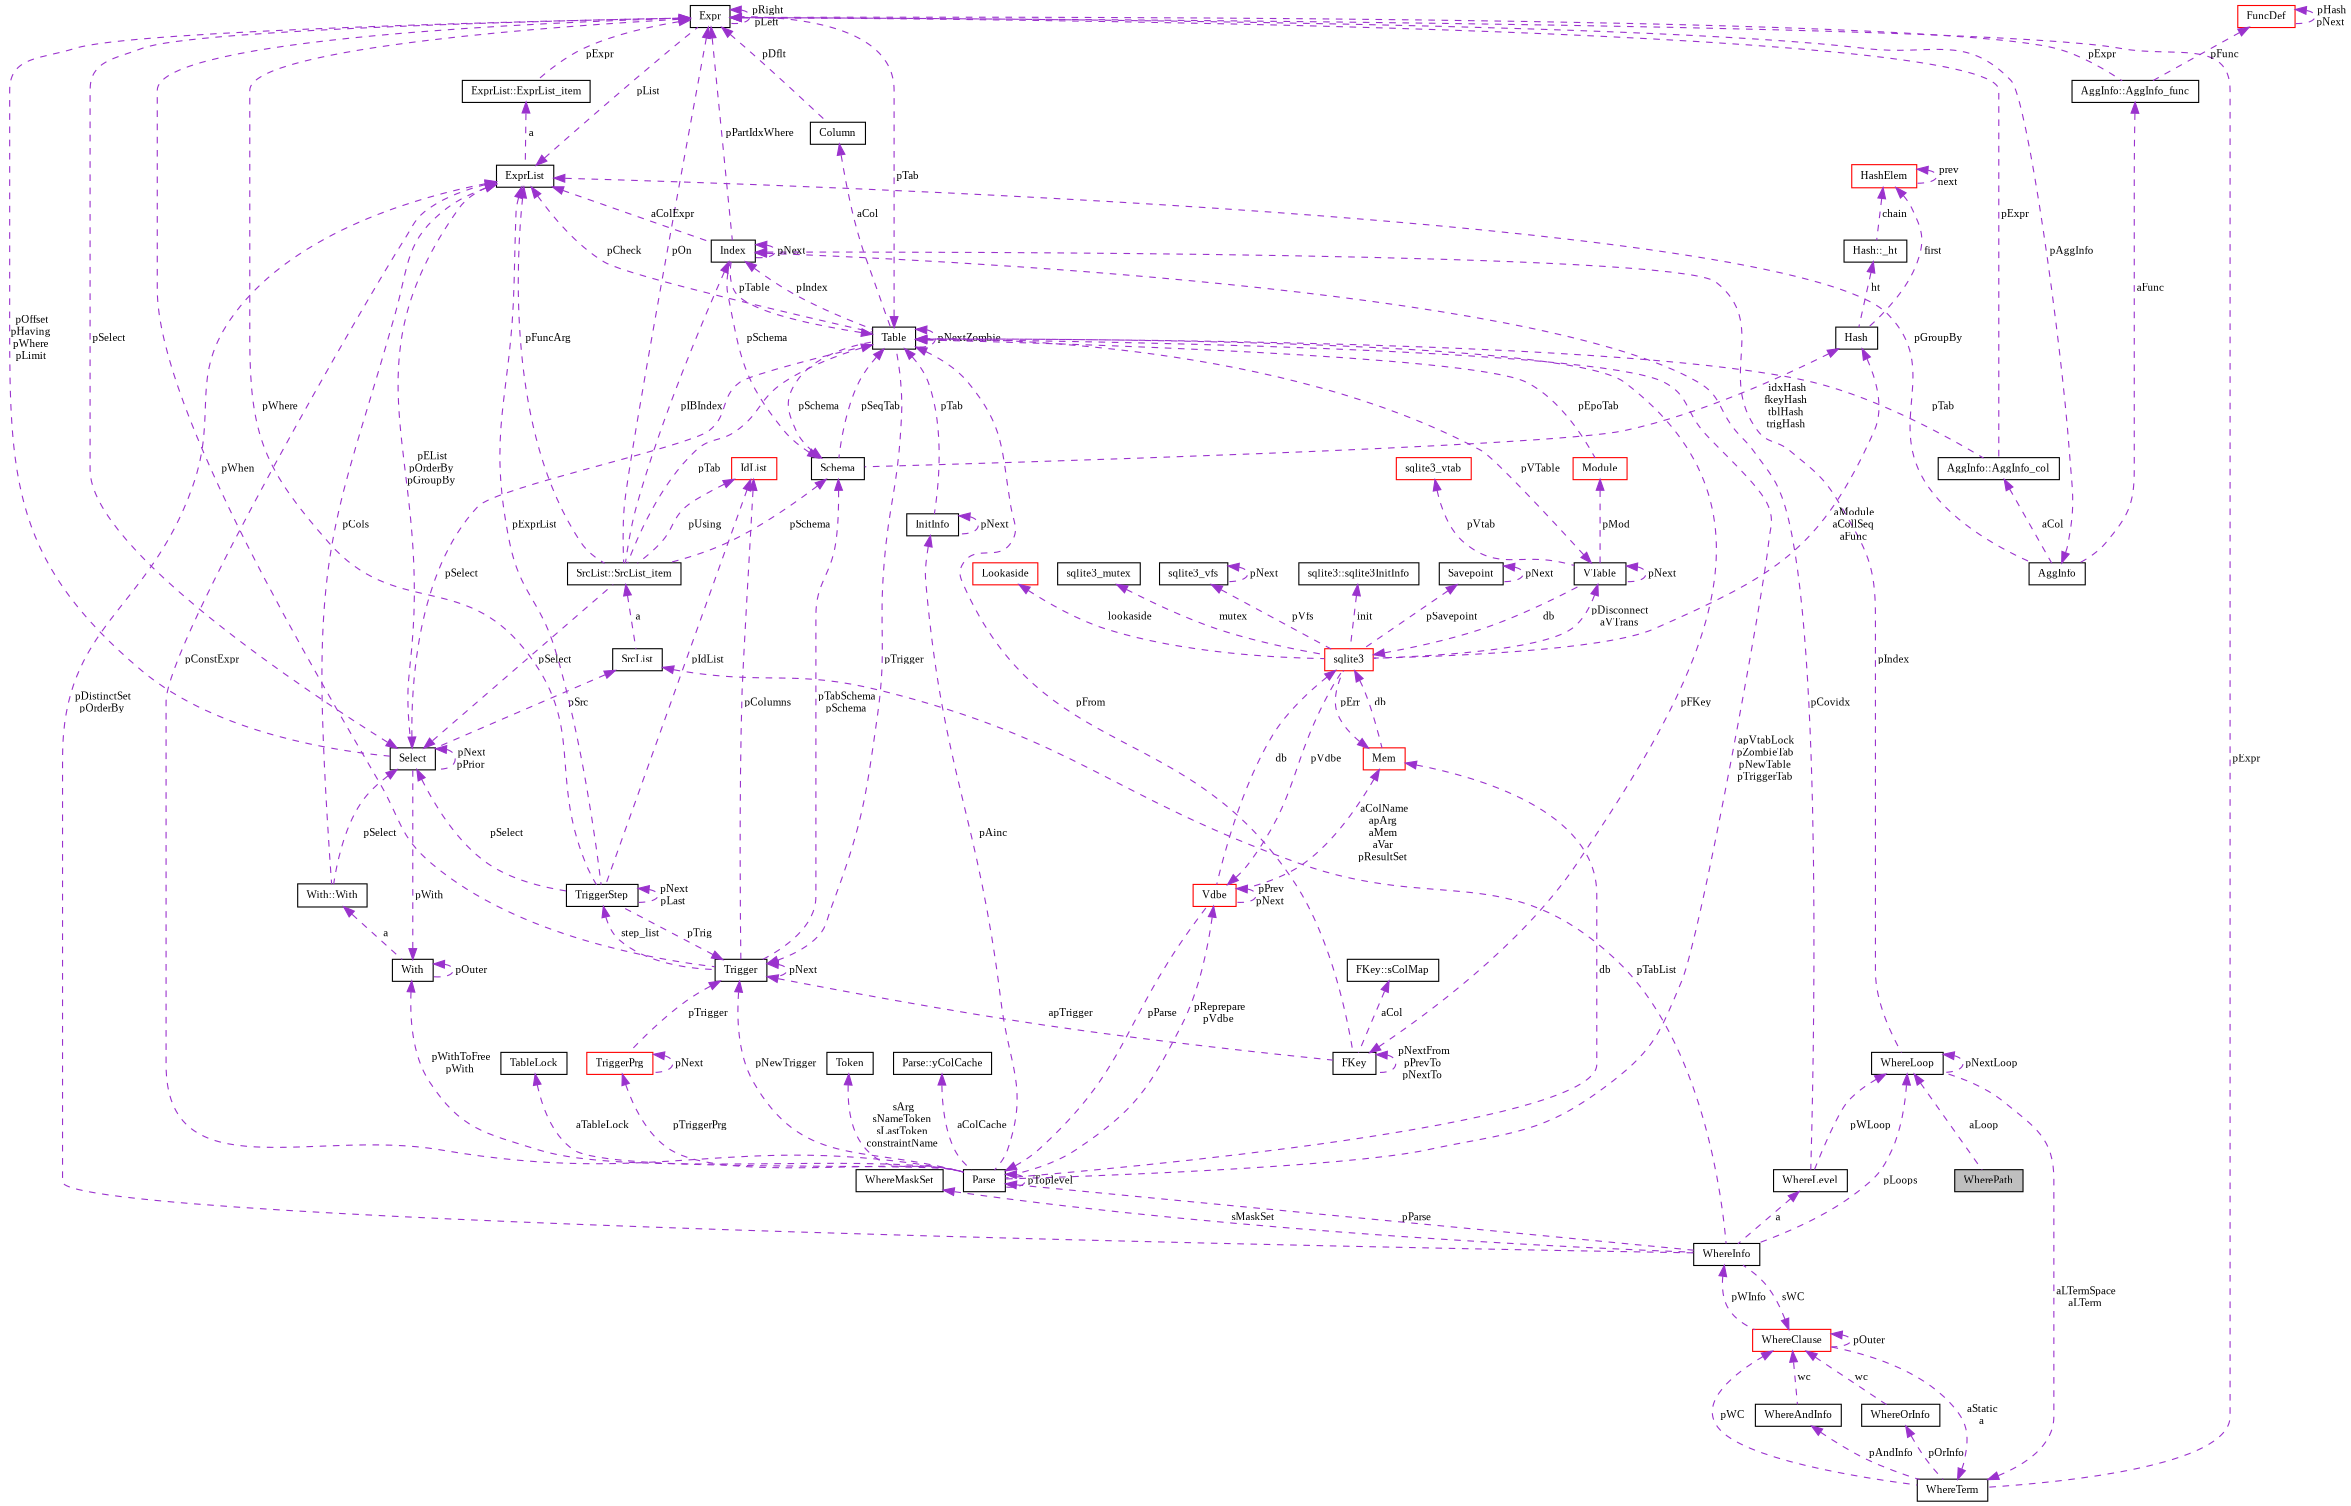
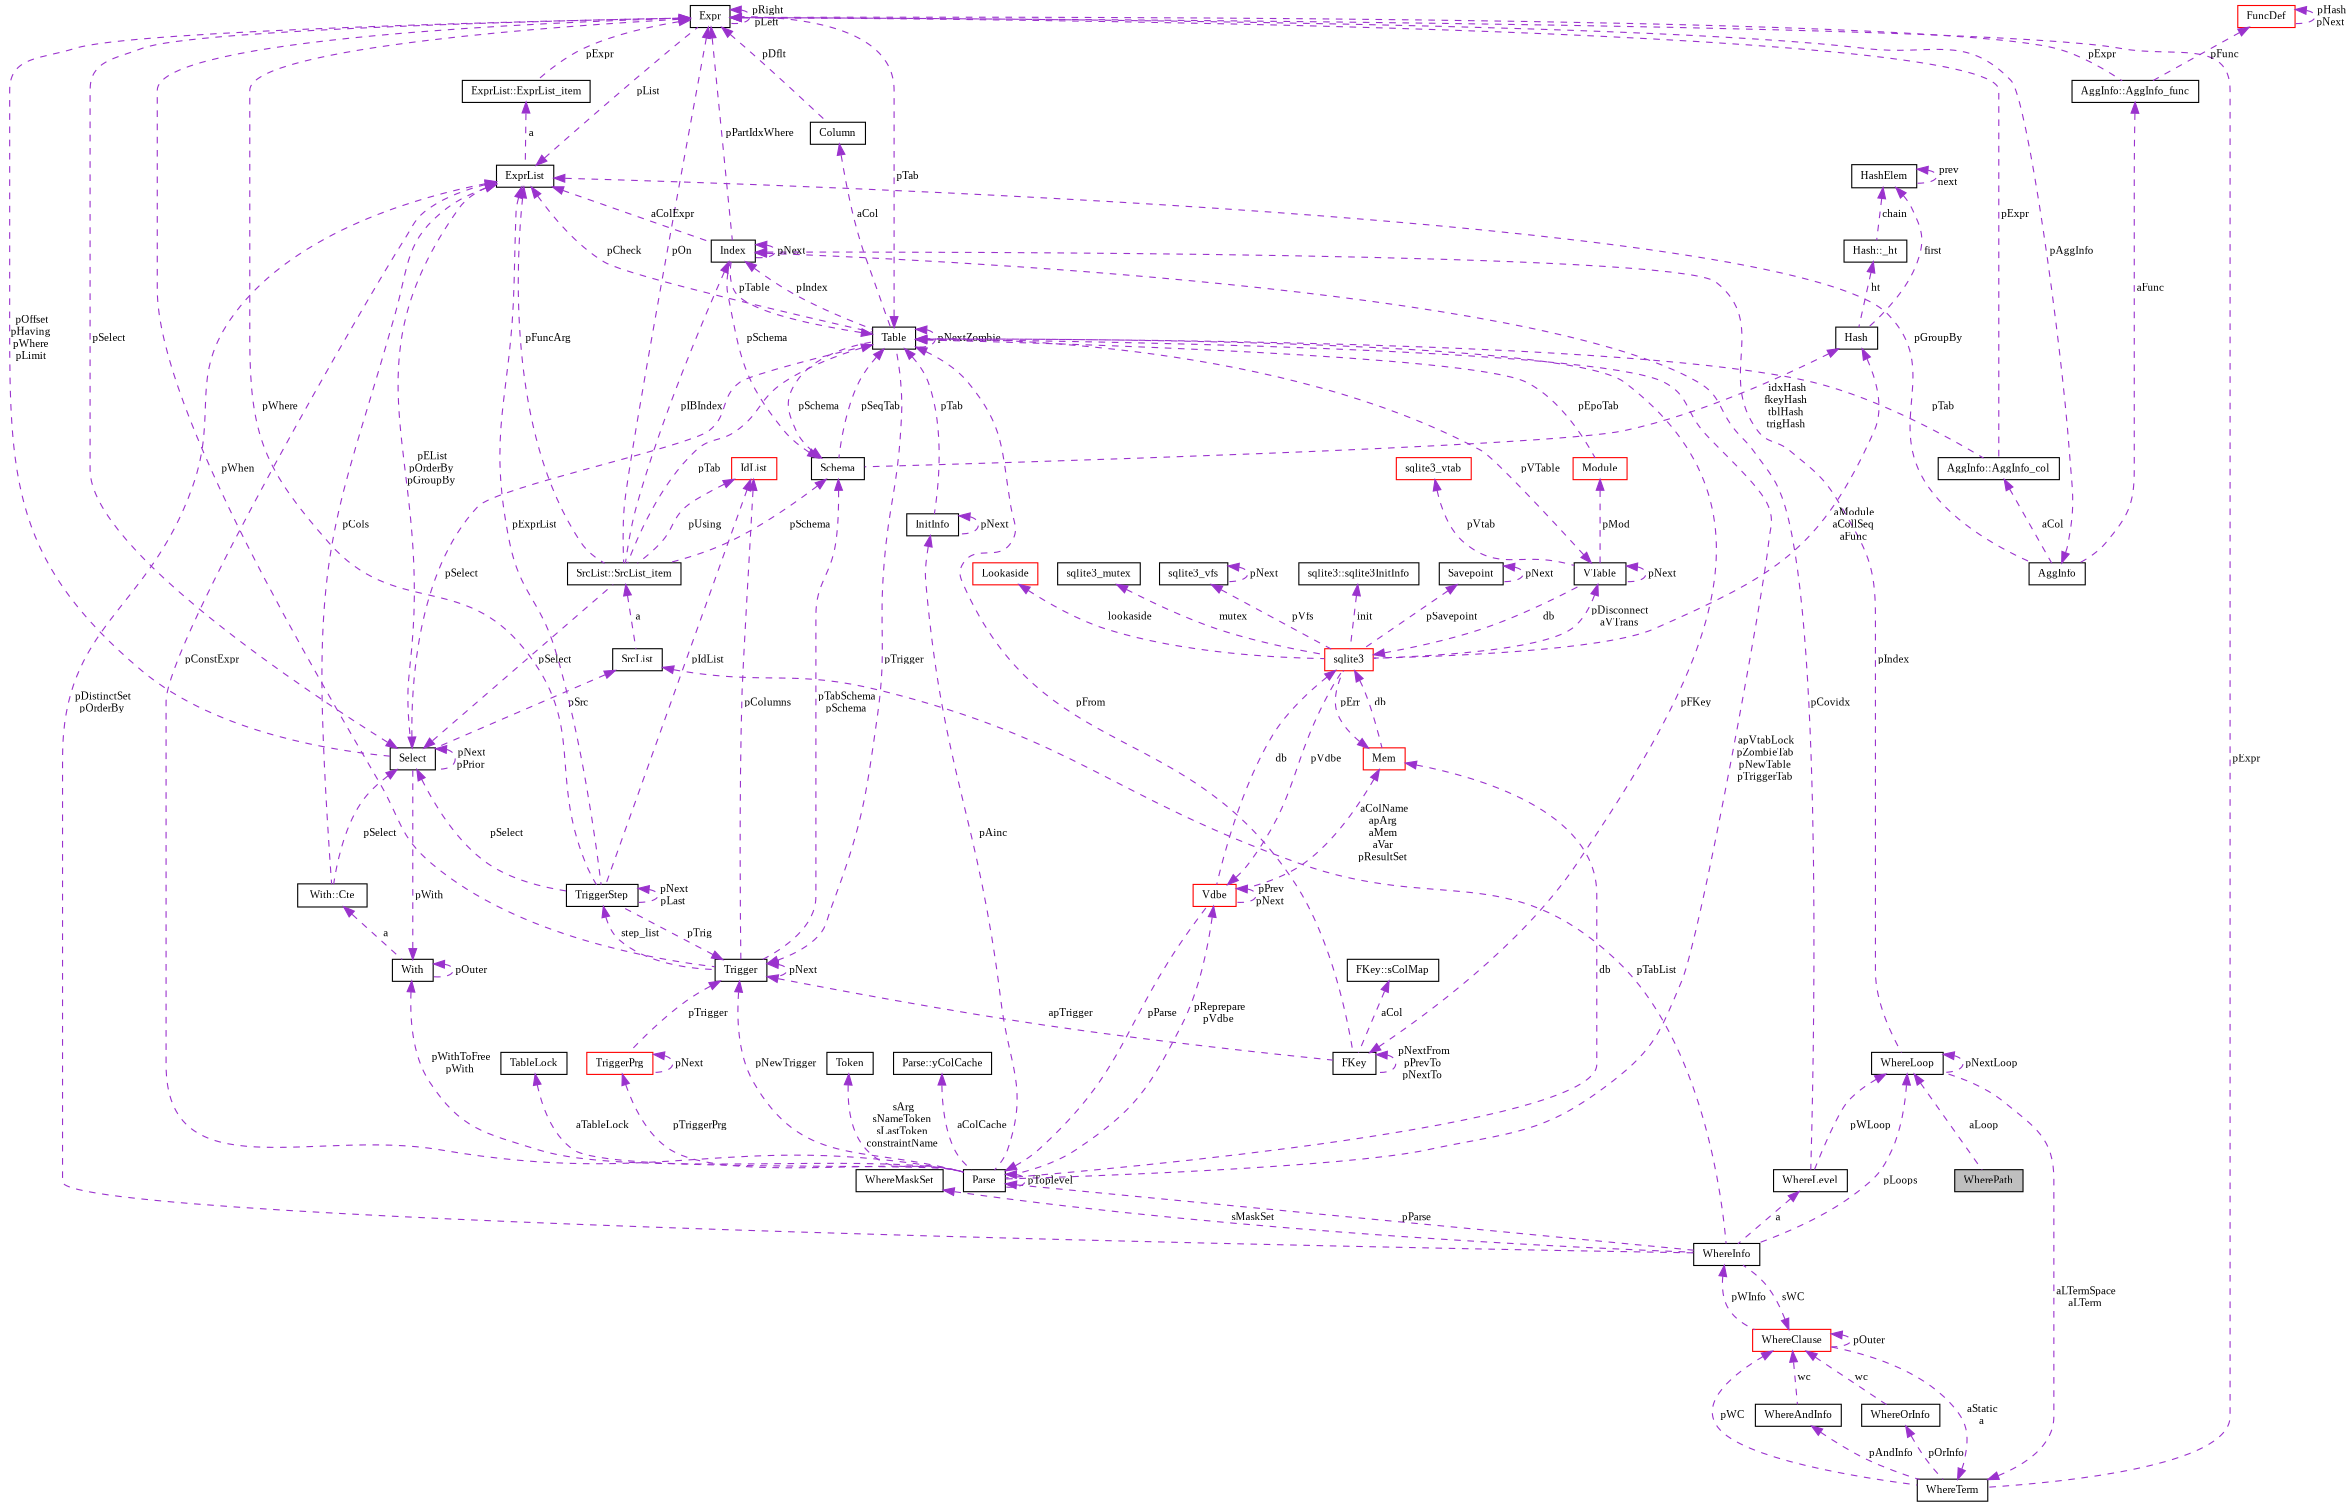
(1884, 176) -> (1884, 176)
(332, 895) -> (332, 895)
